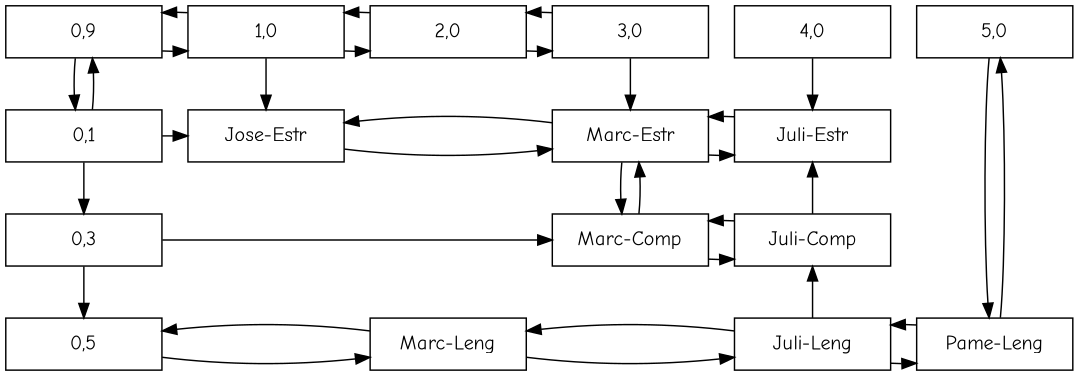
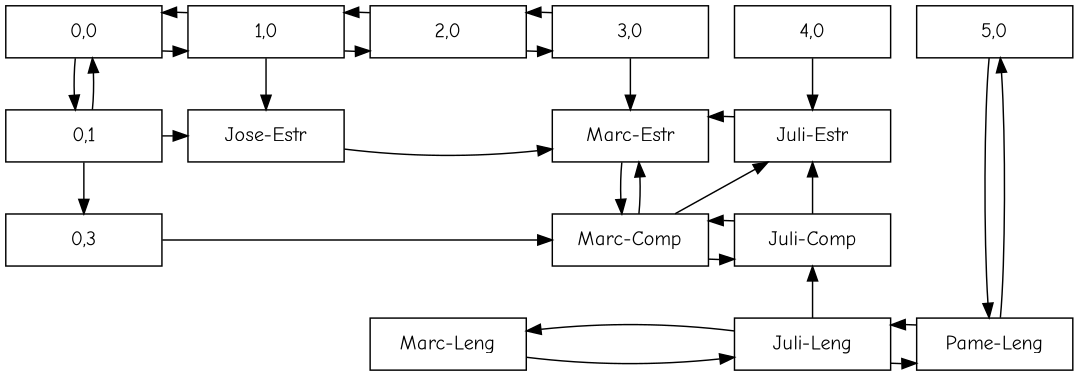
(84, 32) -> (84, 32)
(456, 116) -> none
(714, 155) -> (715, 192)
(84, 344) -> none
